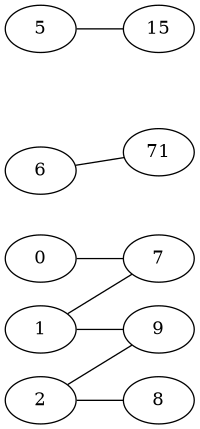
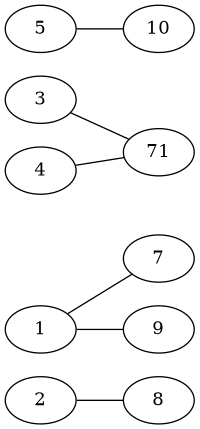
(159, 29) -> (159, 29)
none -> (41, 100)
(41, 171) -> (41, 171)
(41, 259) -> none
(100, 365) -> none
